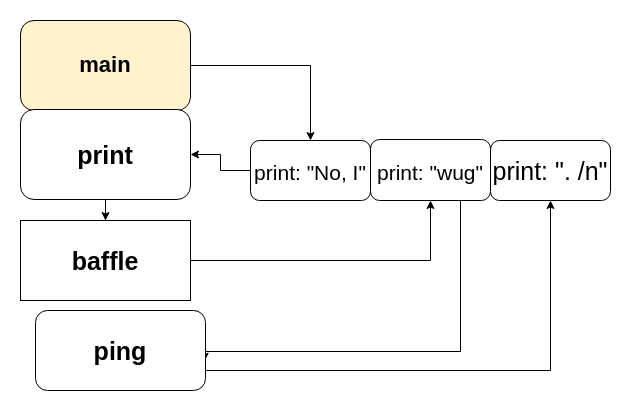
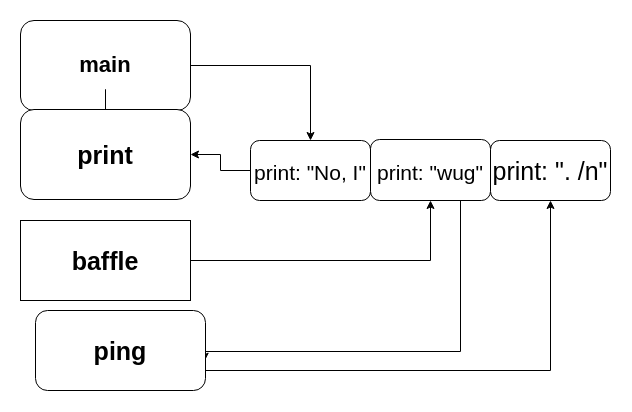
(106, 66) -> (106, 66)
(106, 214) -> (106, 90)
